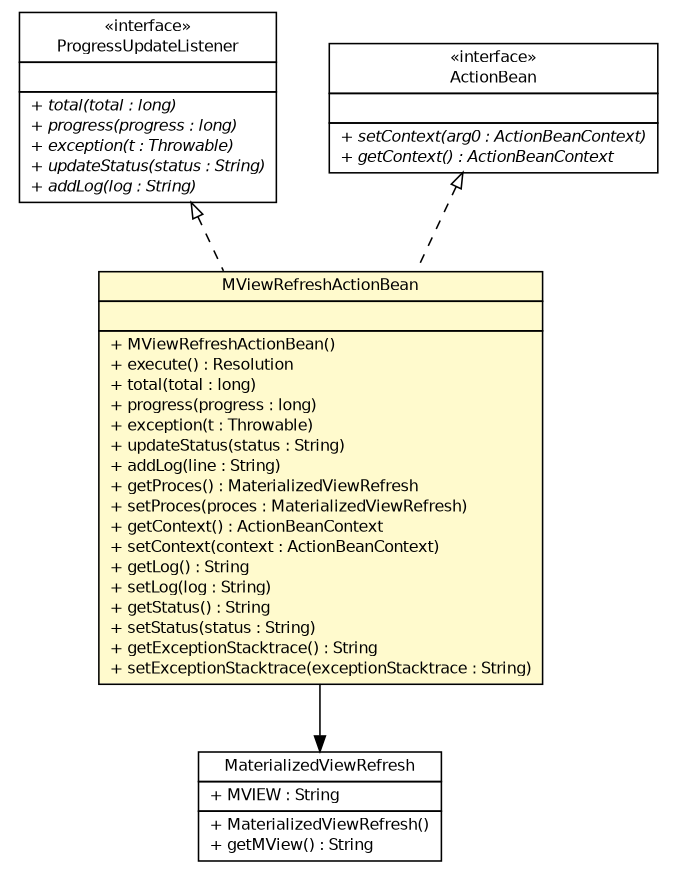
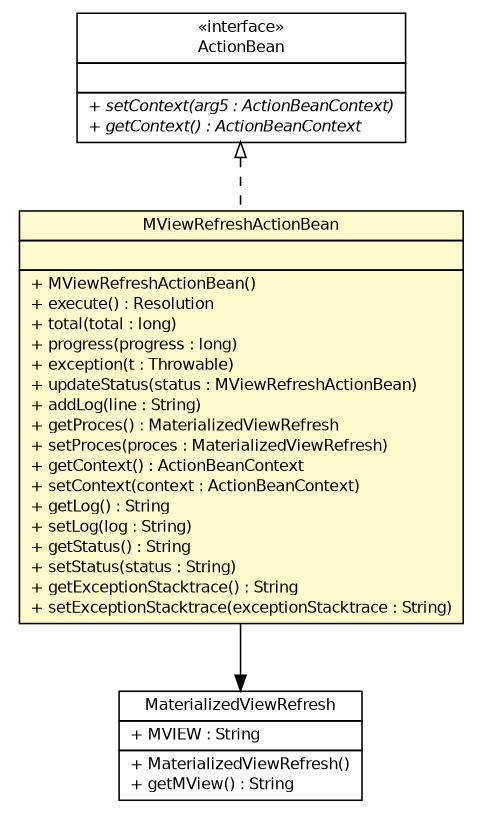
(147, 107) -> none
(494, 137) -> (241, 107)
(227, 446) -> (224, 385)
